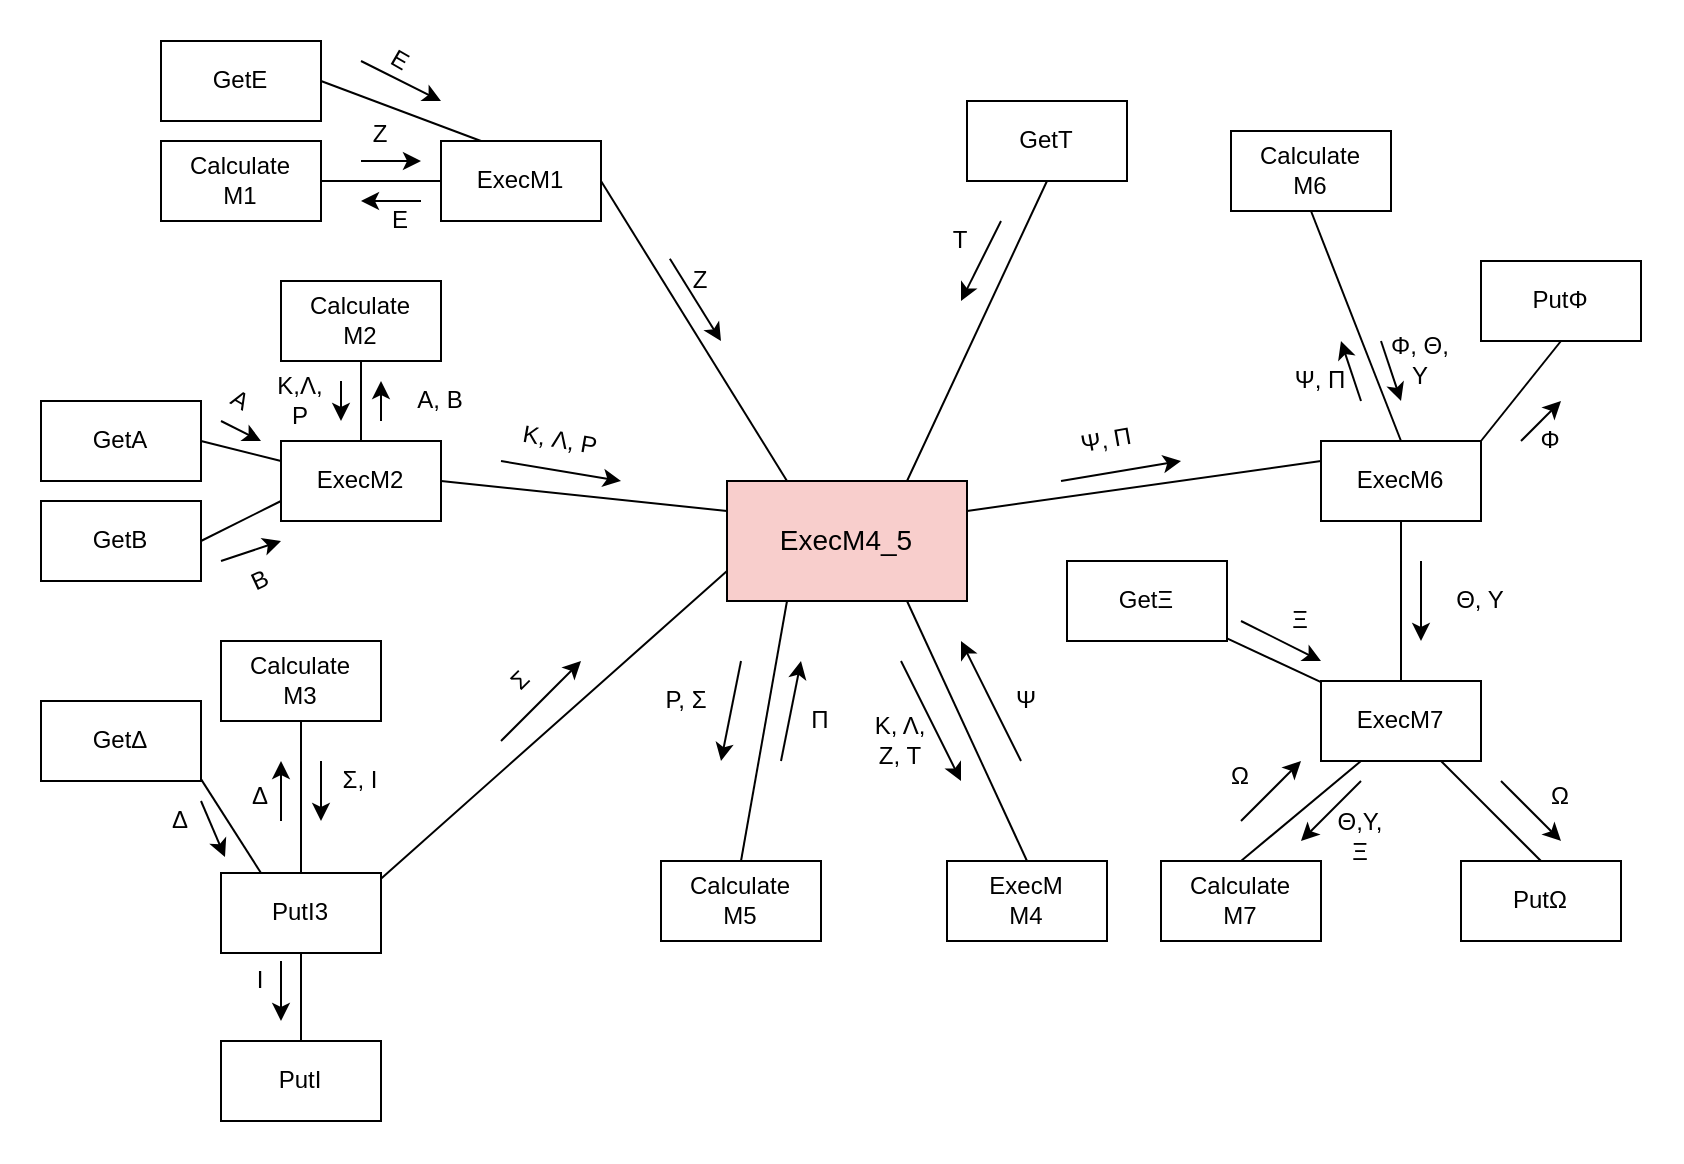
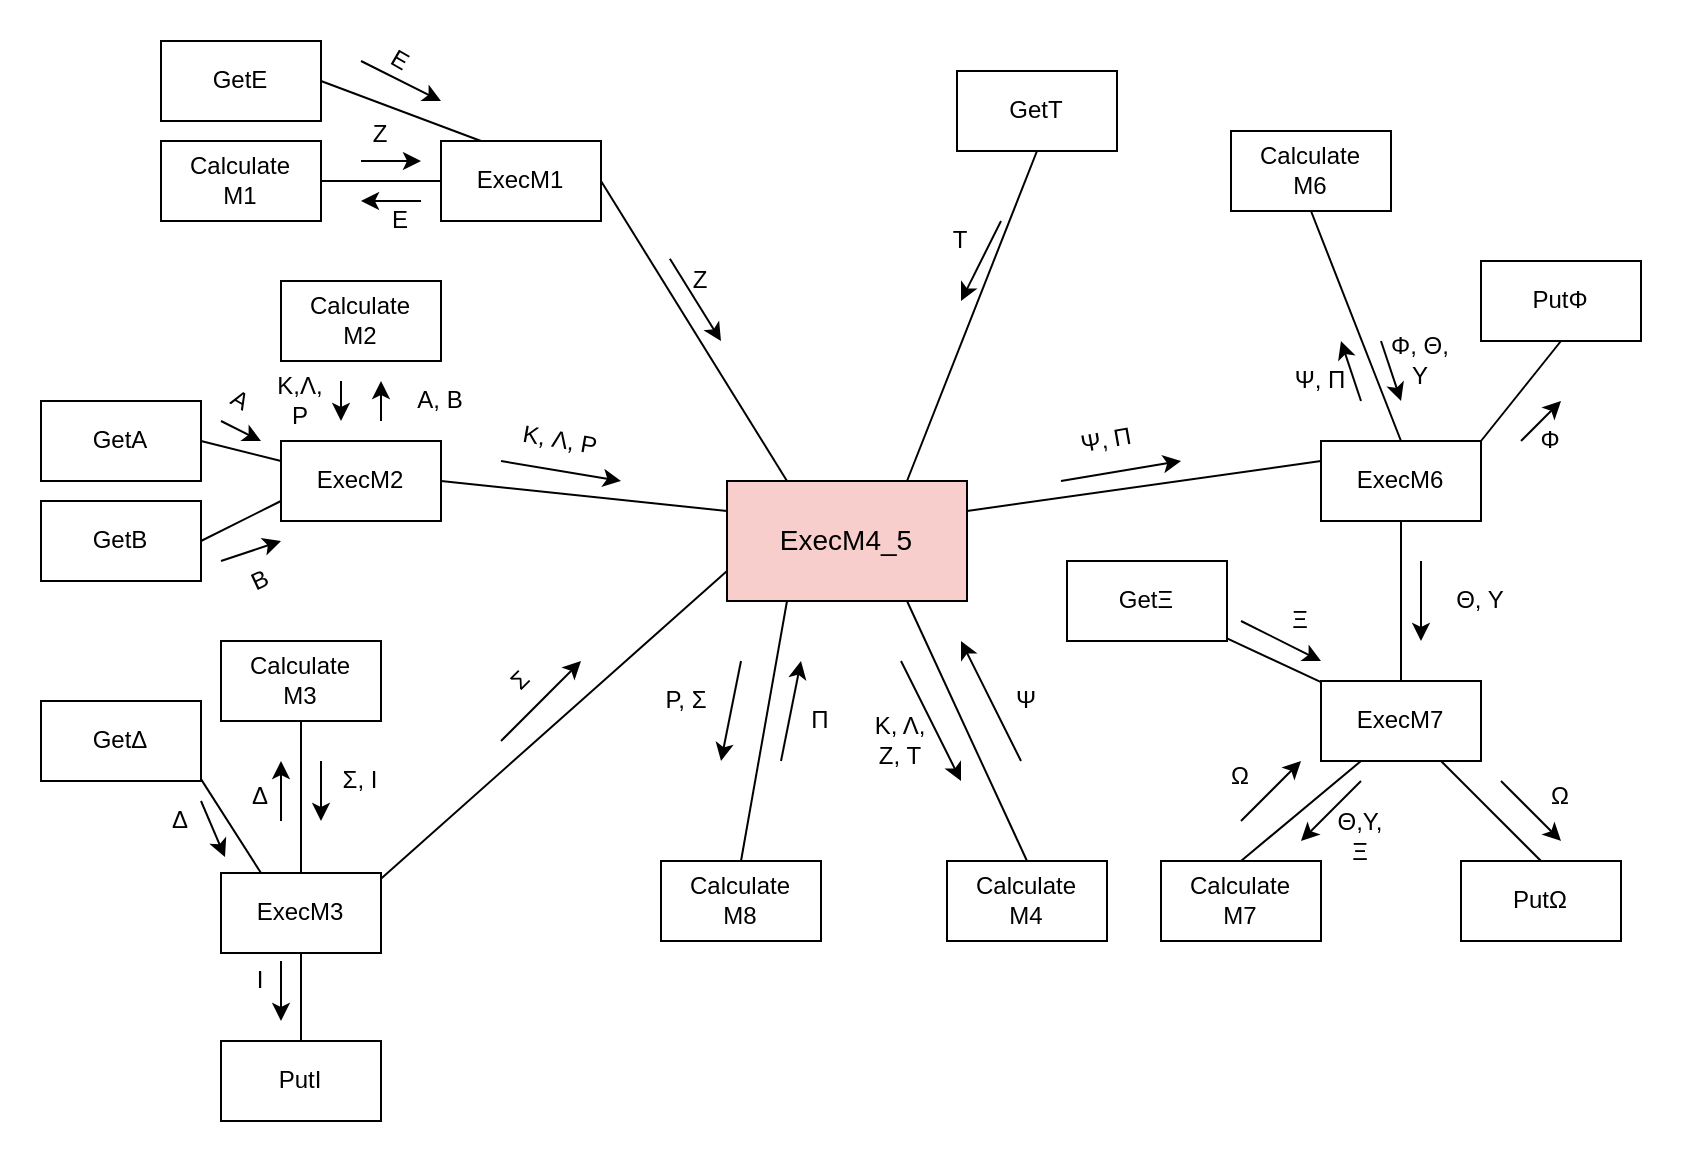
(1047, 141) -> (1037, 111)
(361, 401) -> none
(741, 901) -> (741, 901)
(1027, 901) -> (1027, 901)
(301, 913) -> (301, 913)
